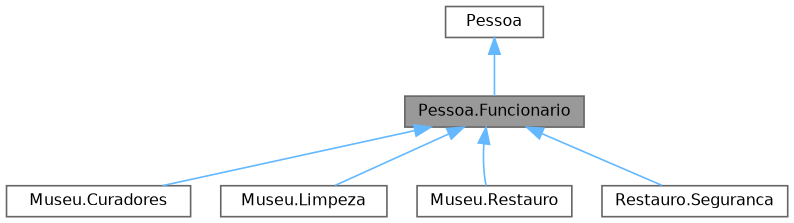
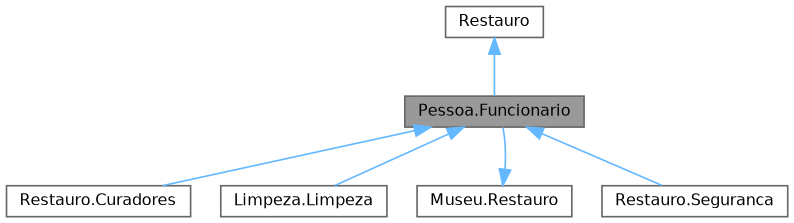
(494, 22) -> (494, 22)
(484, 165) -> (505, 148)
(99, 201) -> (99, 201)
(304, 201) -> (304, 201)
